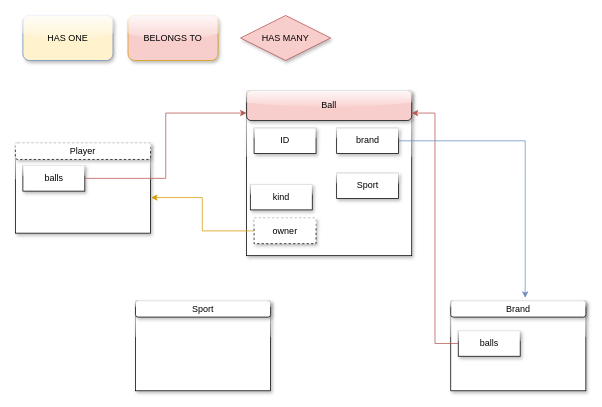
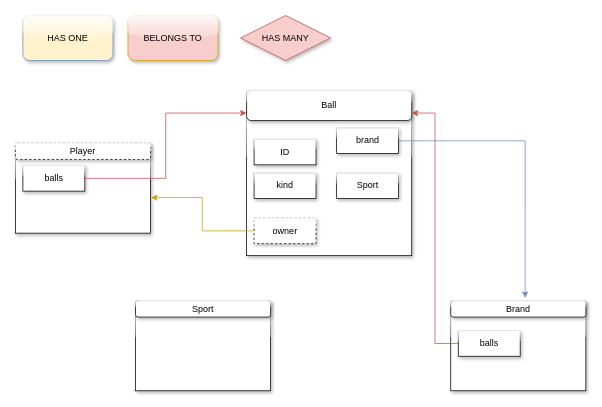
(329, 105) -> (329, 105)
(285, 141) -> (285, 152)
(281, 197) -> (285, 186)
